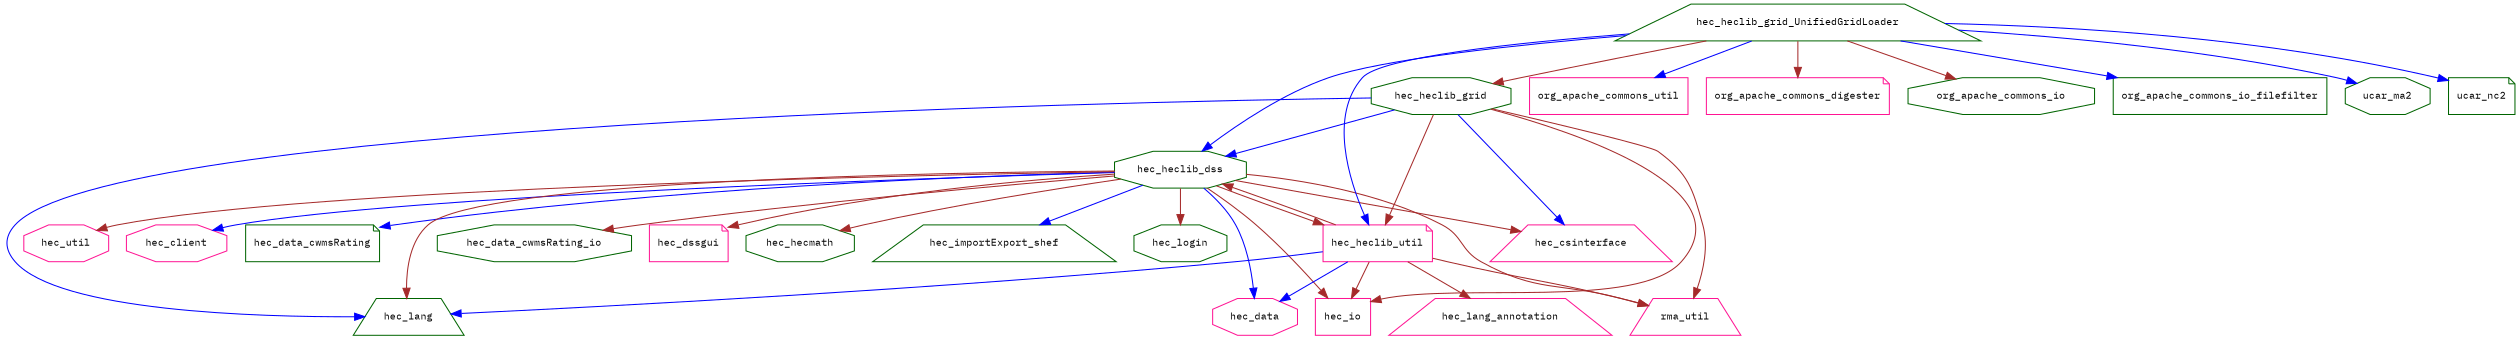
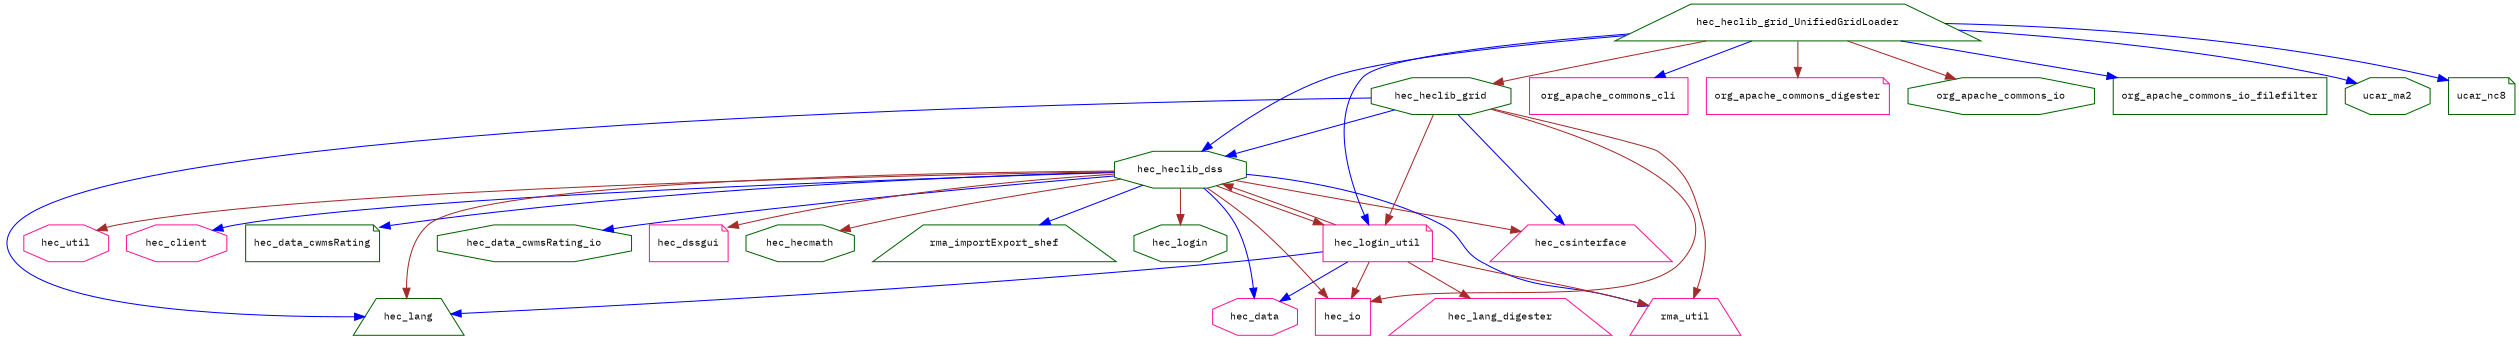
(1609, 96) -> (1609, 96)
(2482, 96) -> (2482, 96)
(788, 207) -> (788, 207)
(1448, 229) -> (1448, 229)
(994, 243) -> (994, 243)
(1378, 243) -> (1378, 243)
(1500, 317) -> (1500, 317)
